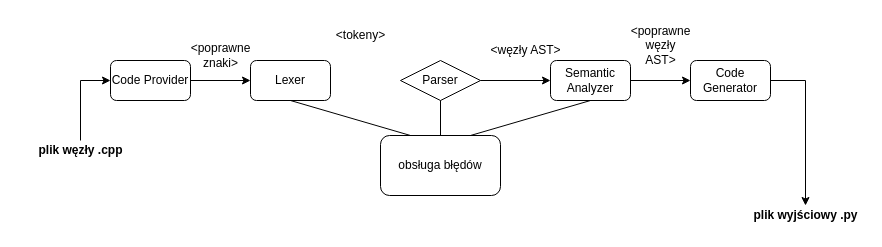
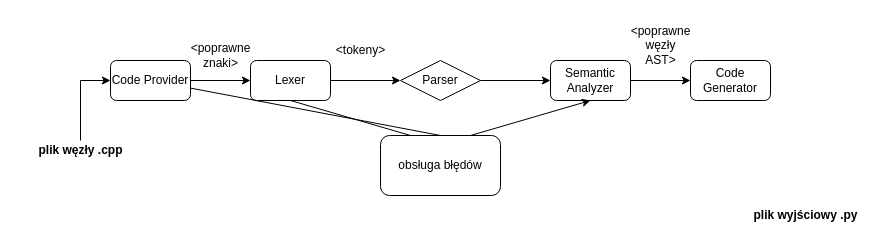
(361, 36) -> (361, 51)
(526, 51) -> none
none -> (362, 81)
(585, 102) -> (582, 103)
(441, 119) -> (271, 103)
(806, 122) -> none
